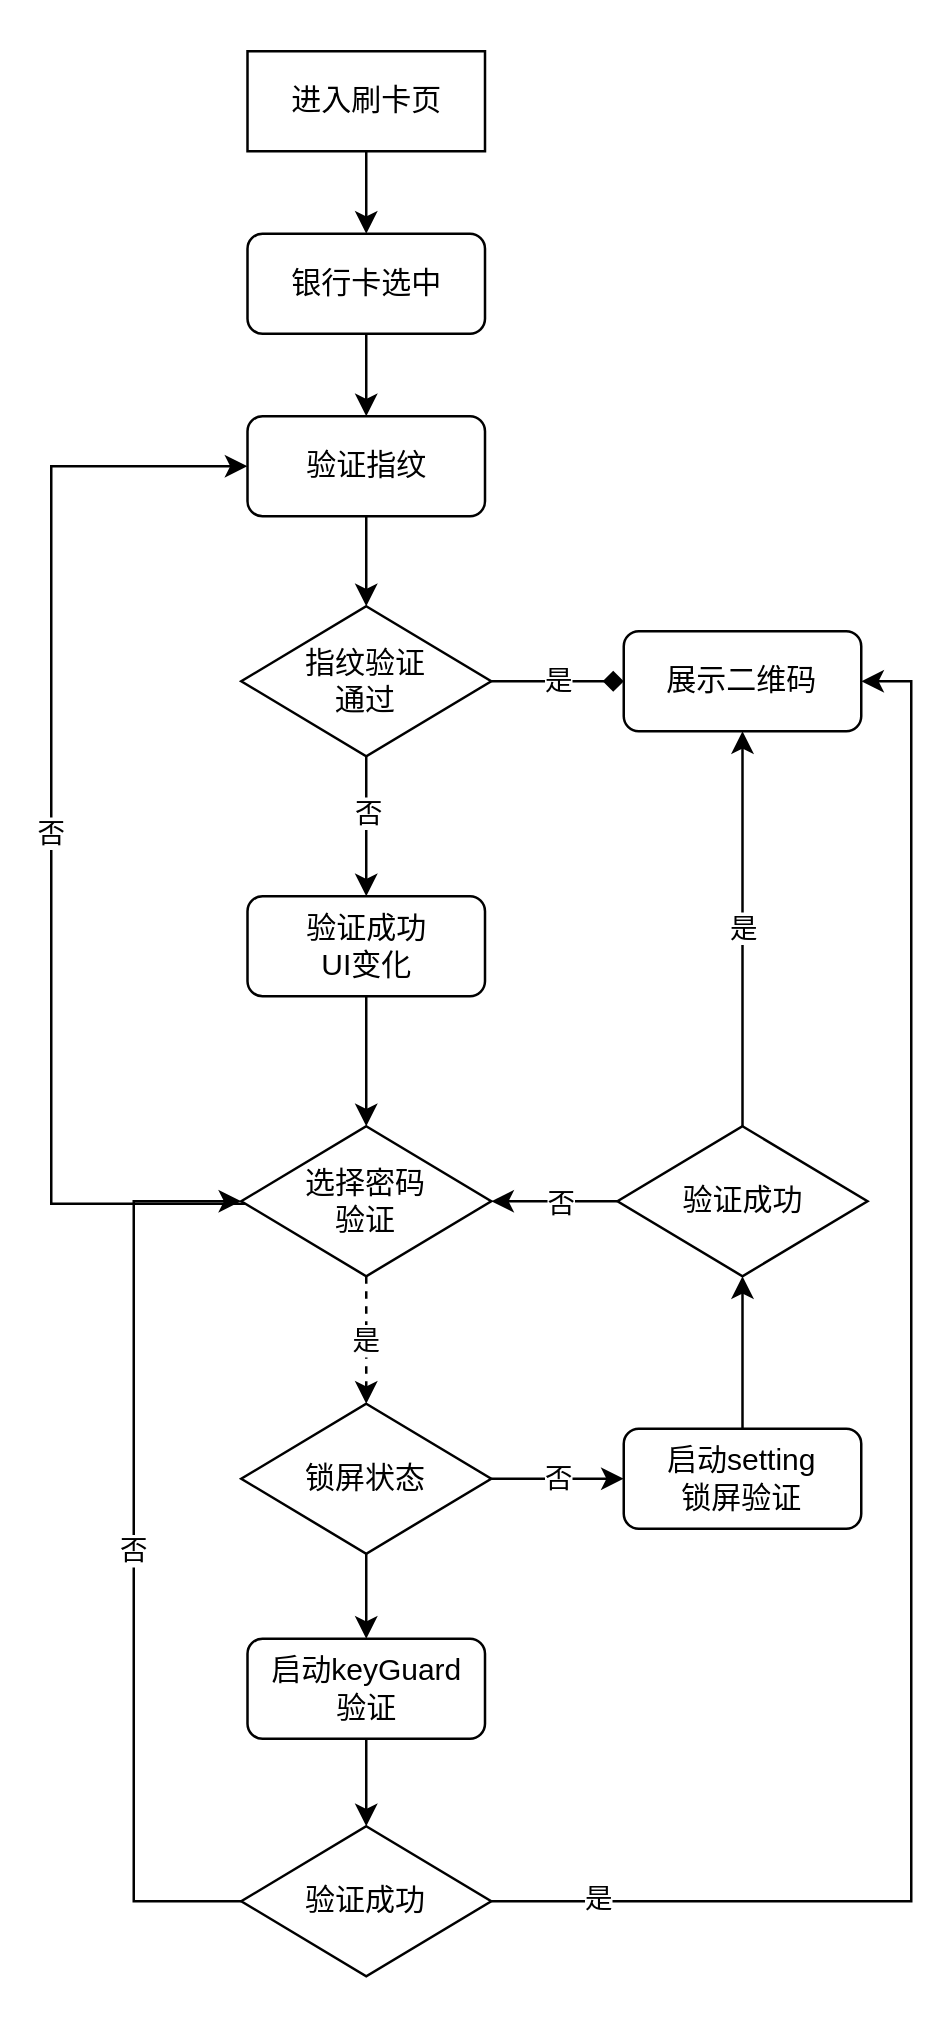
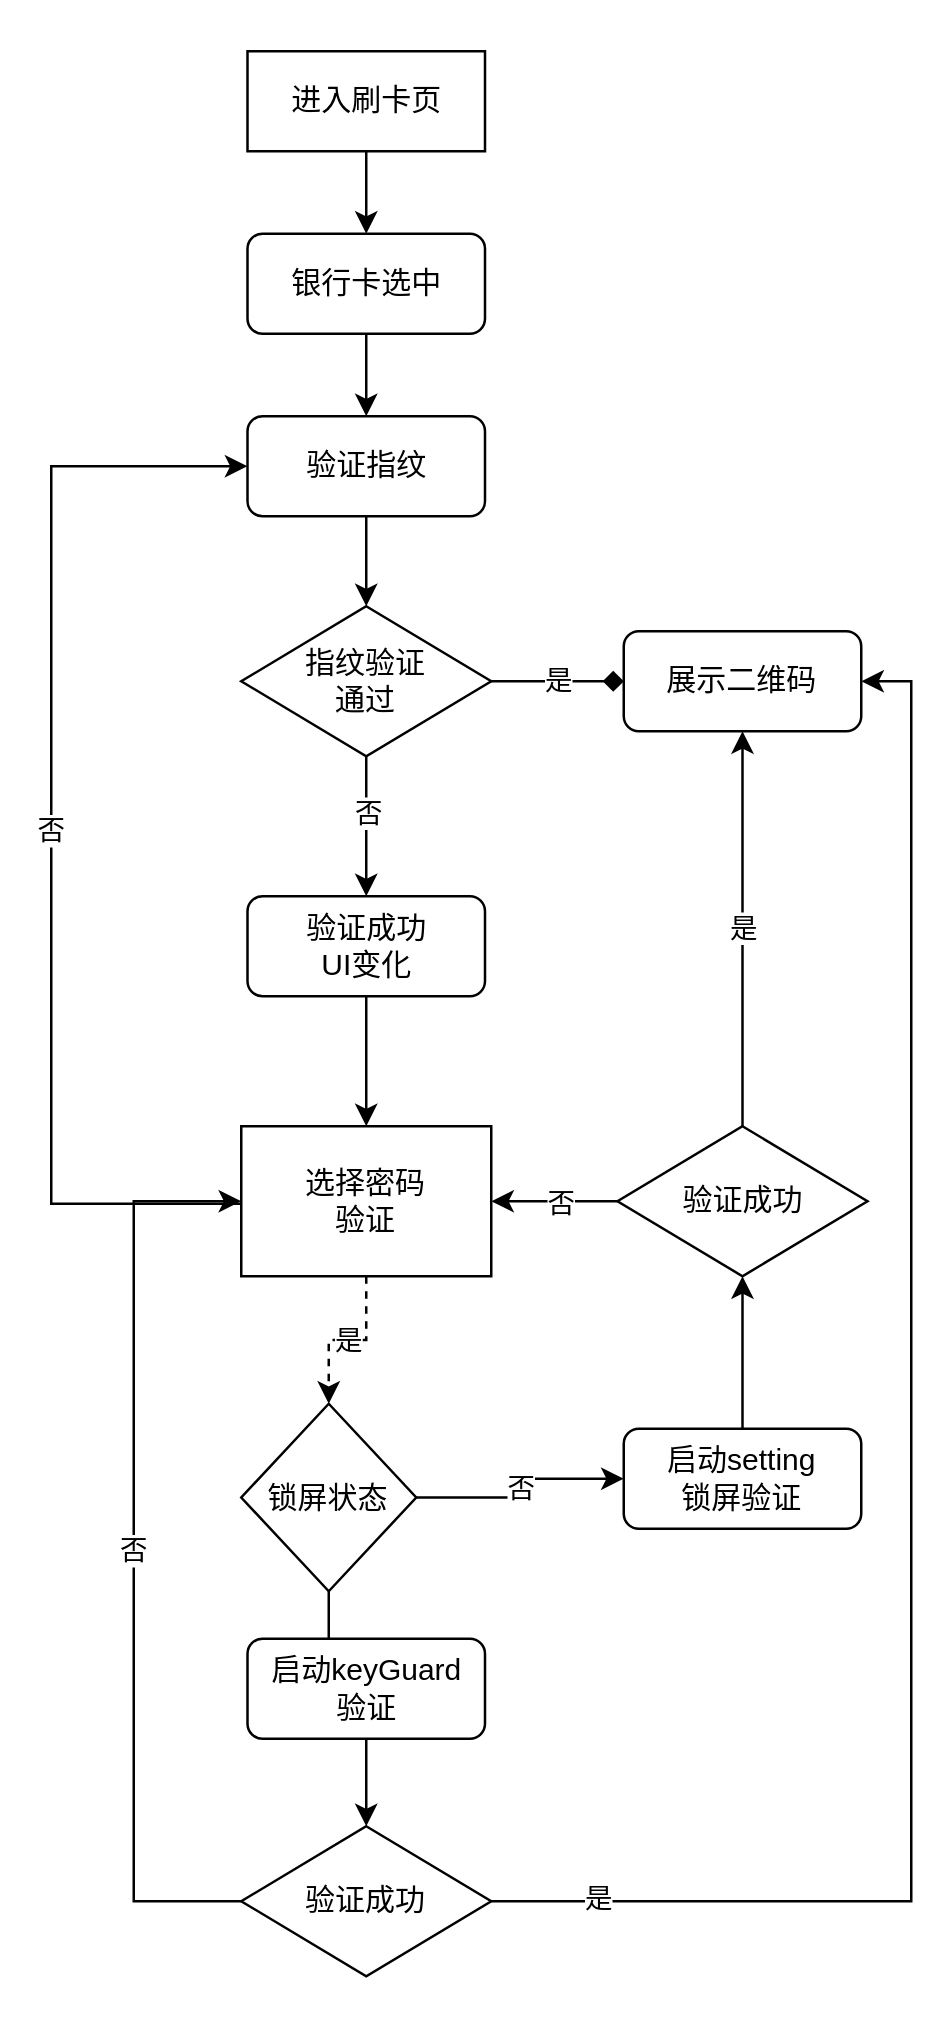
(366, 1201) -> (366, 1201)
(366, 1479) -> (329, 1498)
